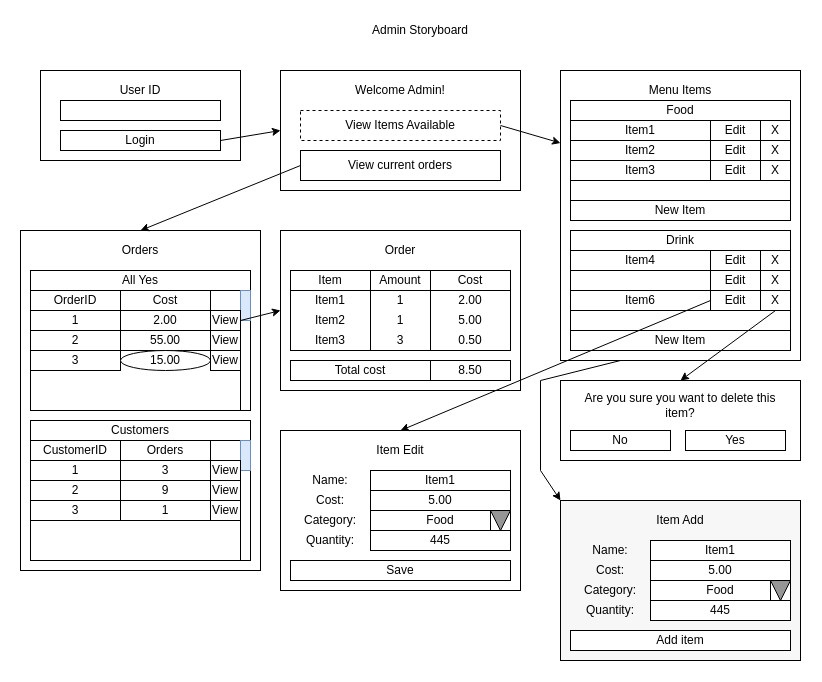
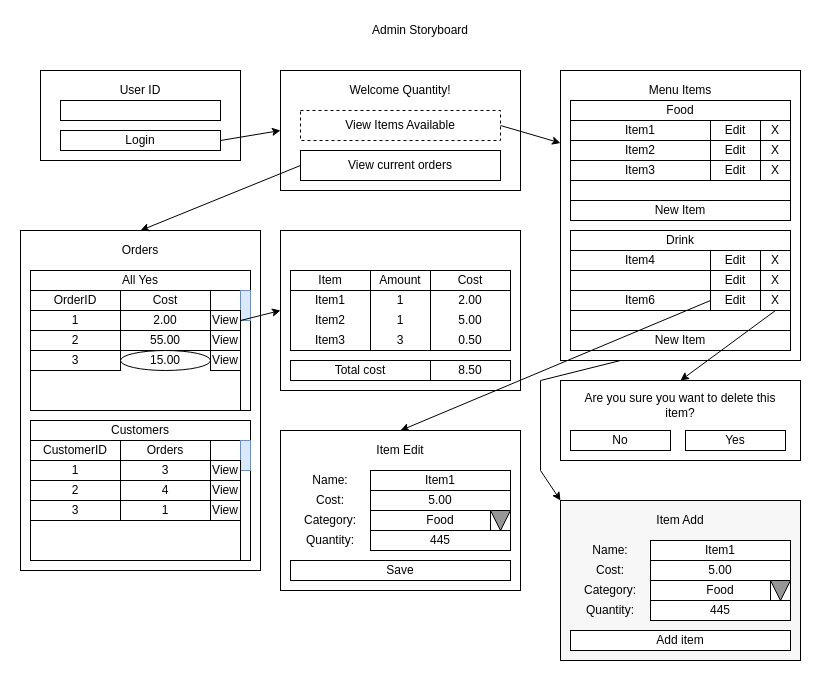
(401, 91) -> (401, 91)
(401, 251) -> none
(166, 491) -> (166, 491)
